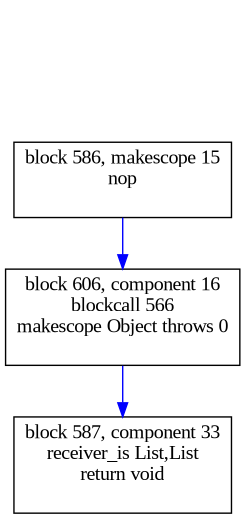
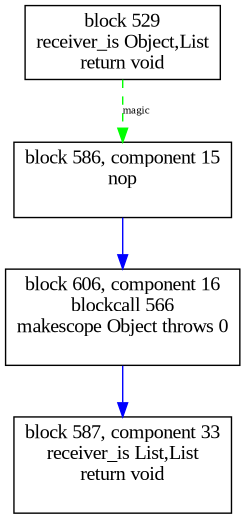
none -> (123, 43)
(123, 180) -> (123, 180)
